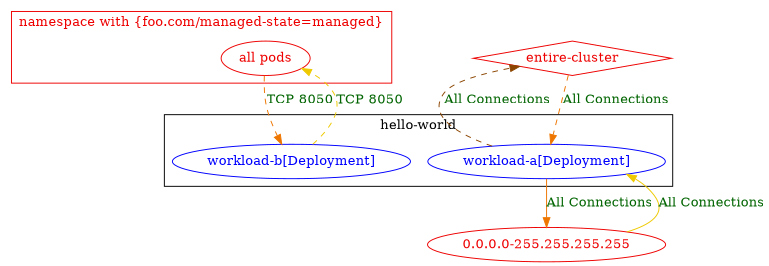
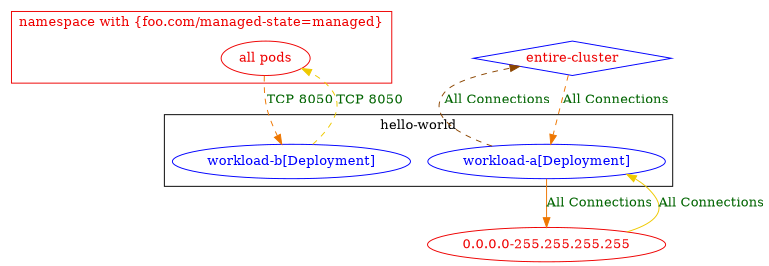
(572, 58) -> (572, 58)
